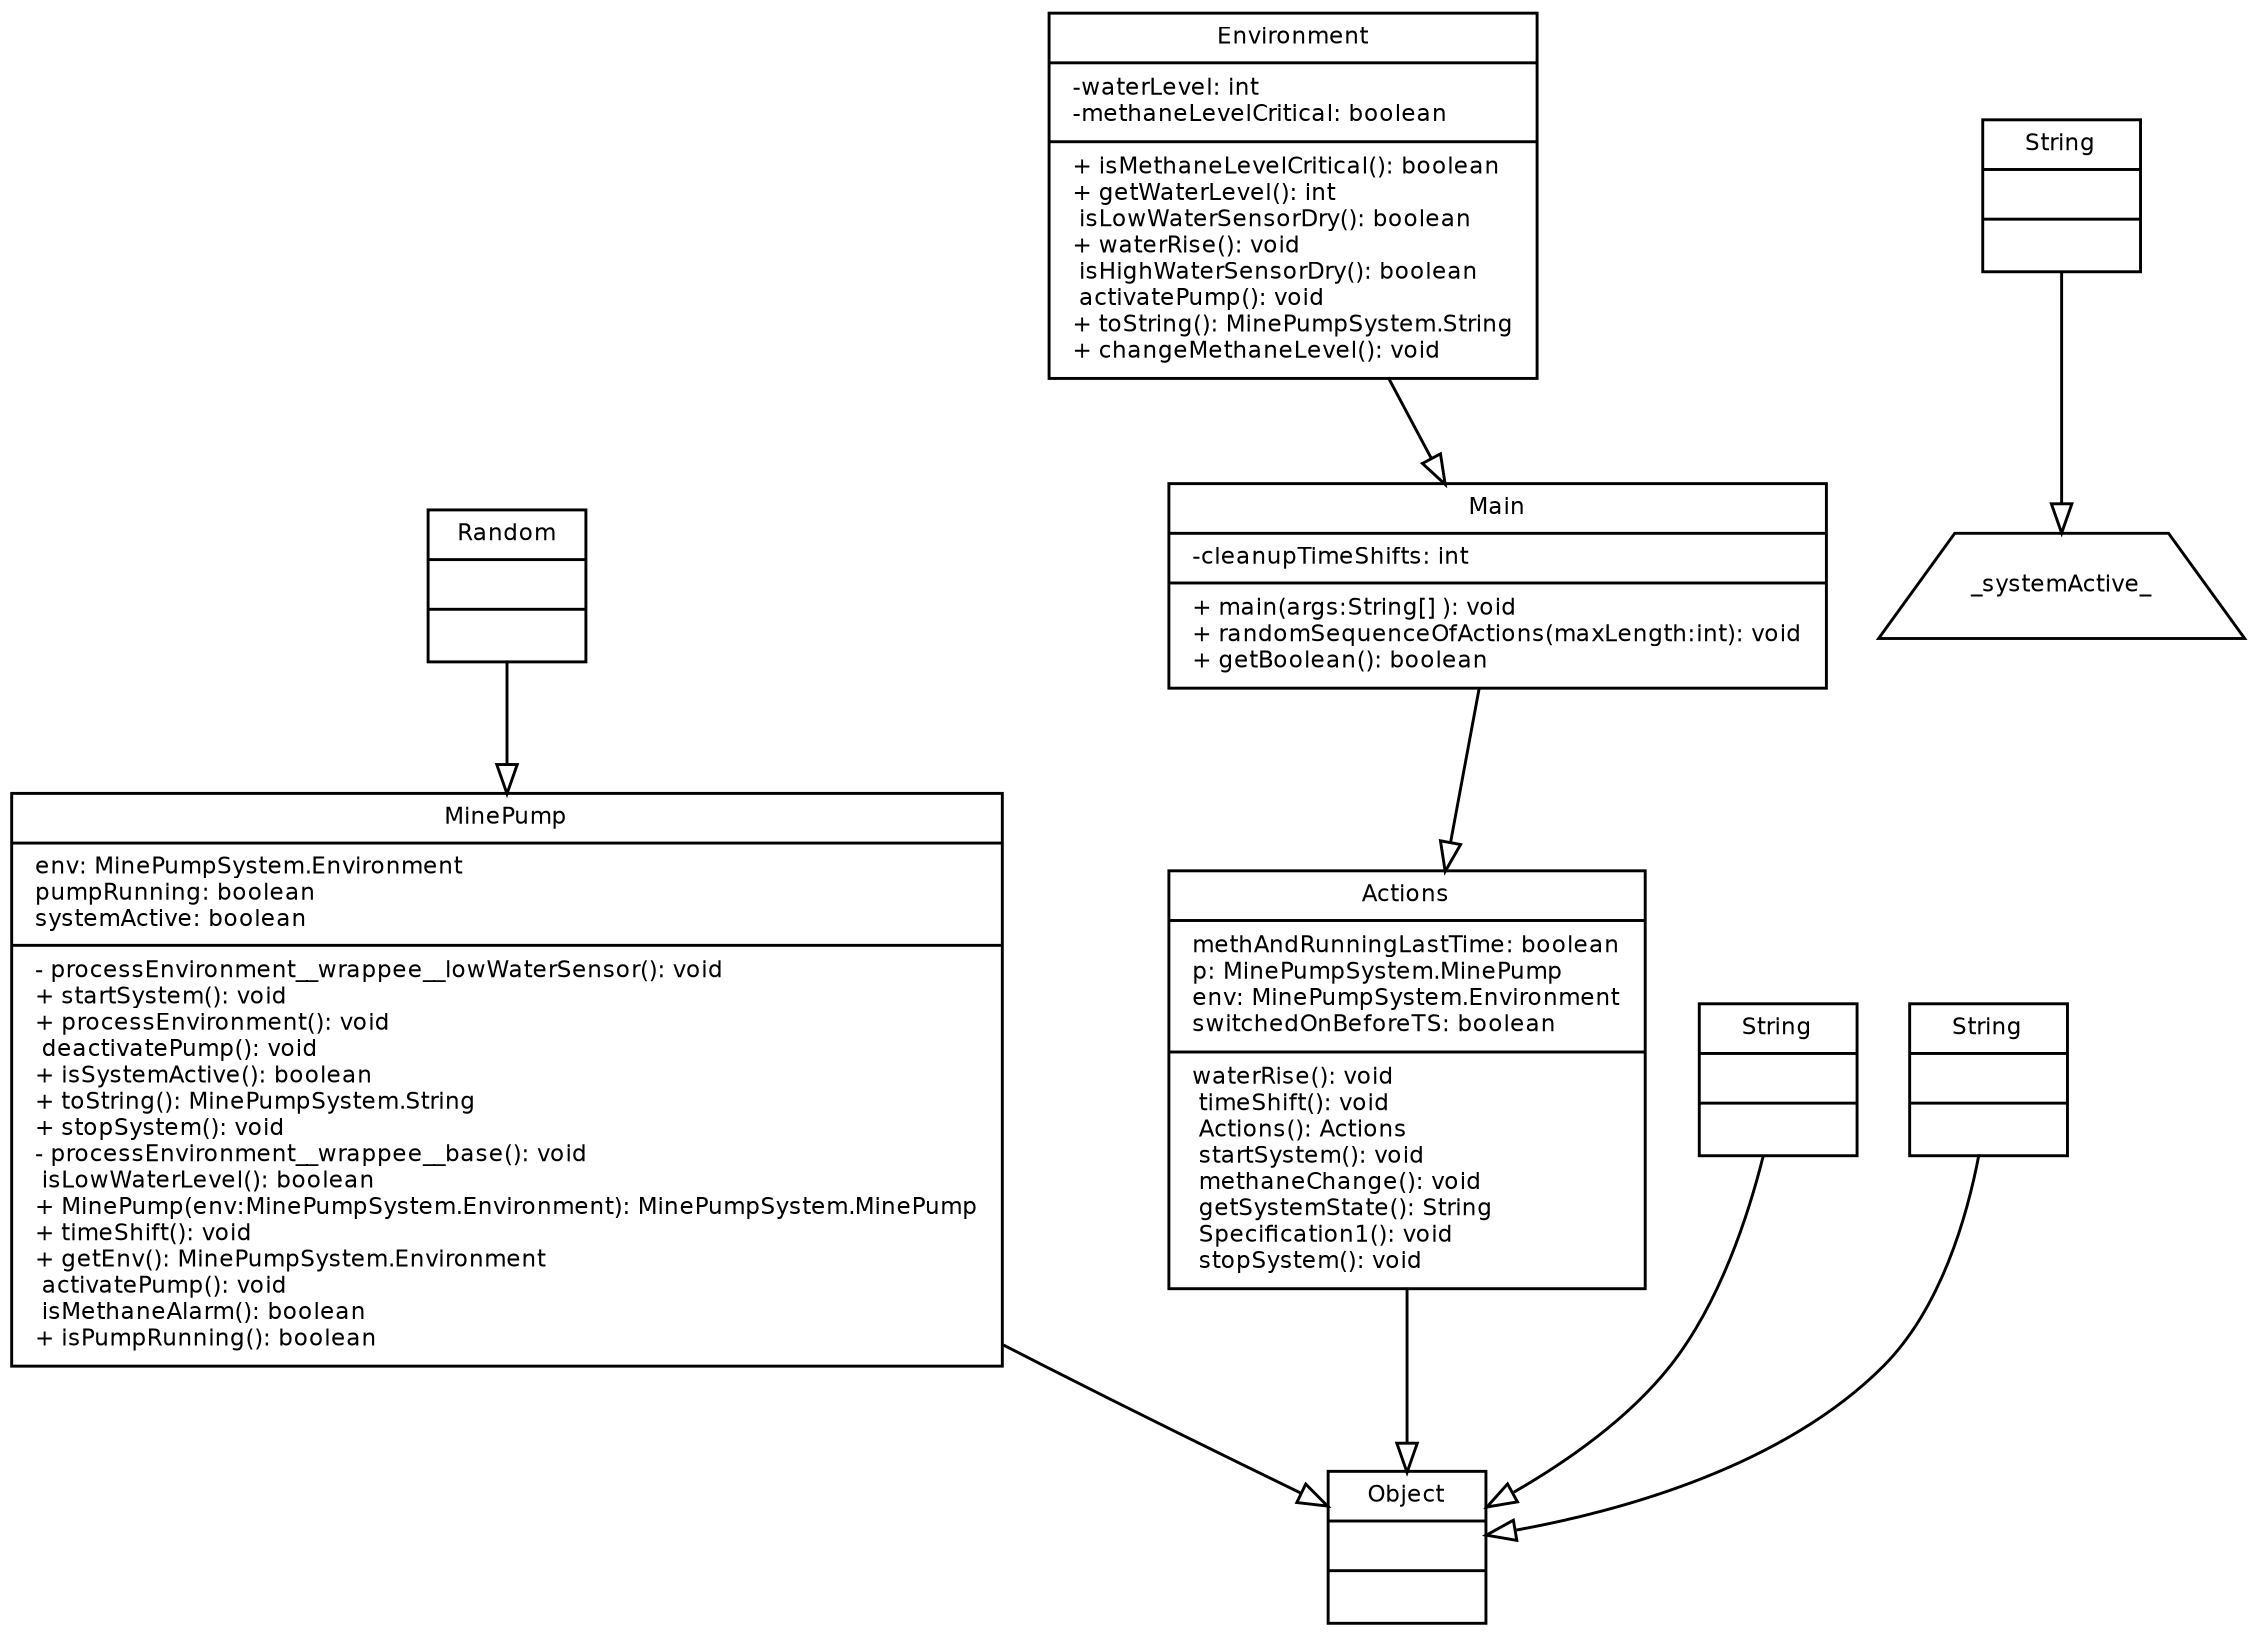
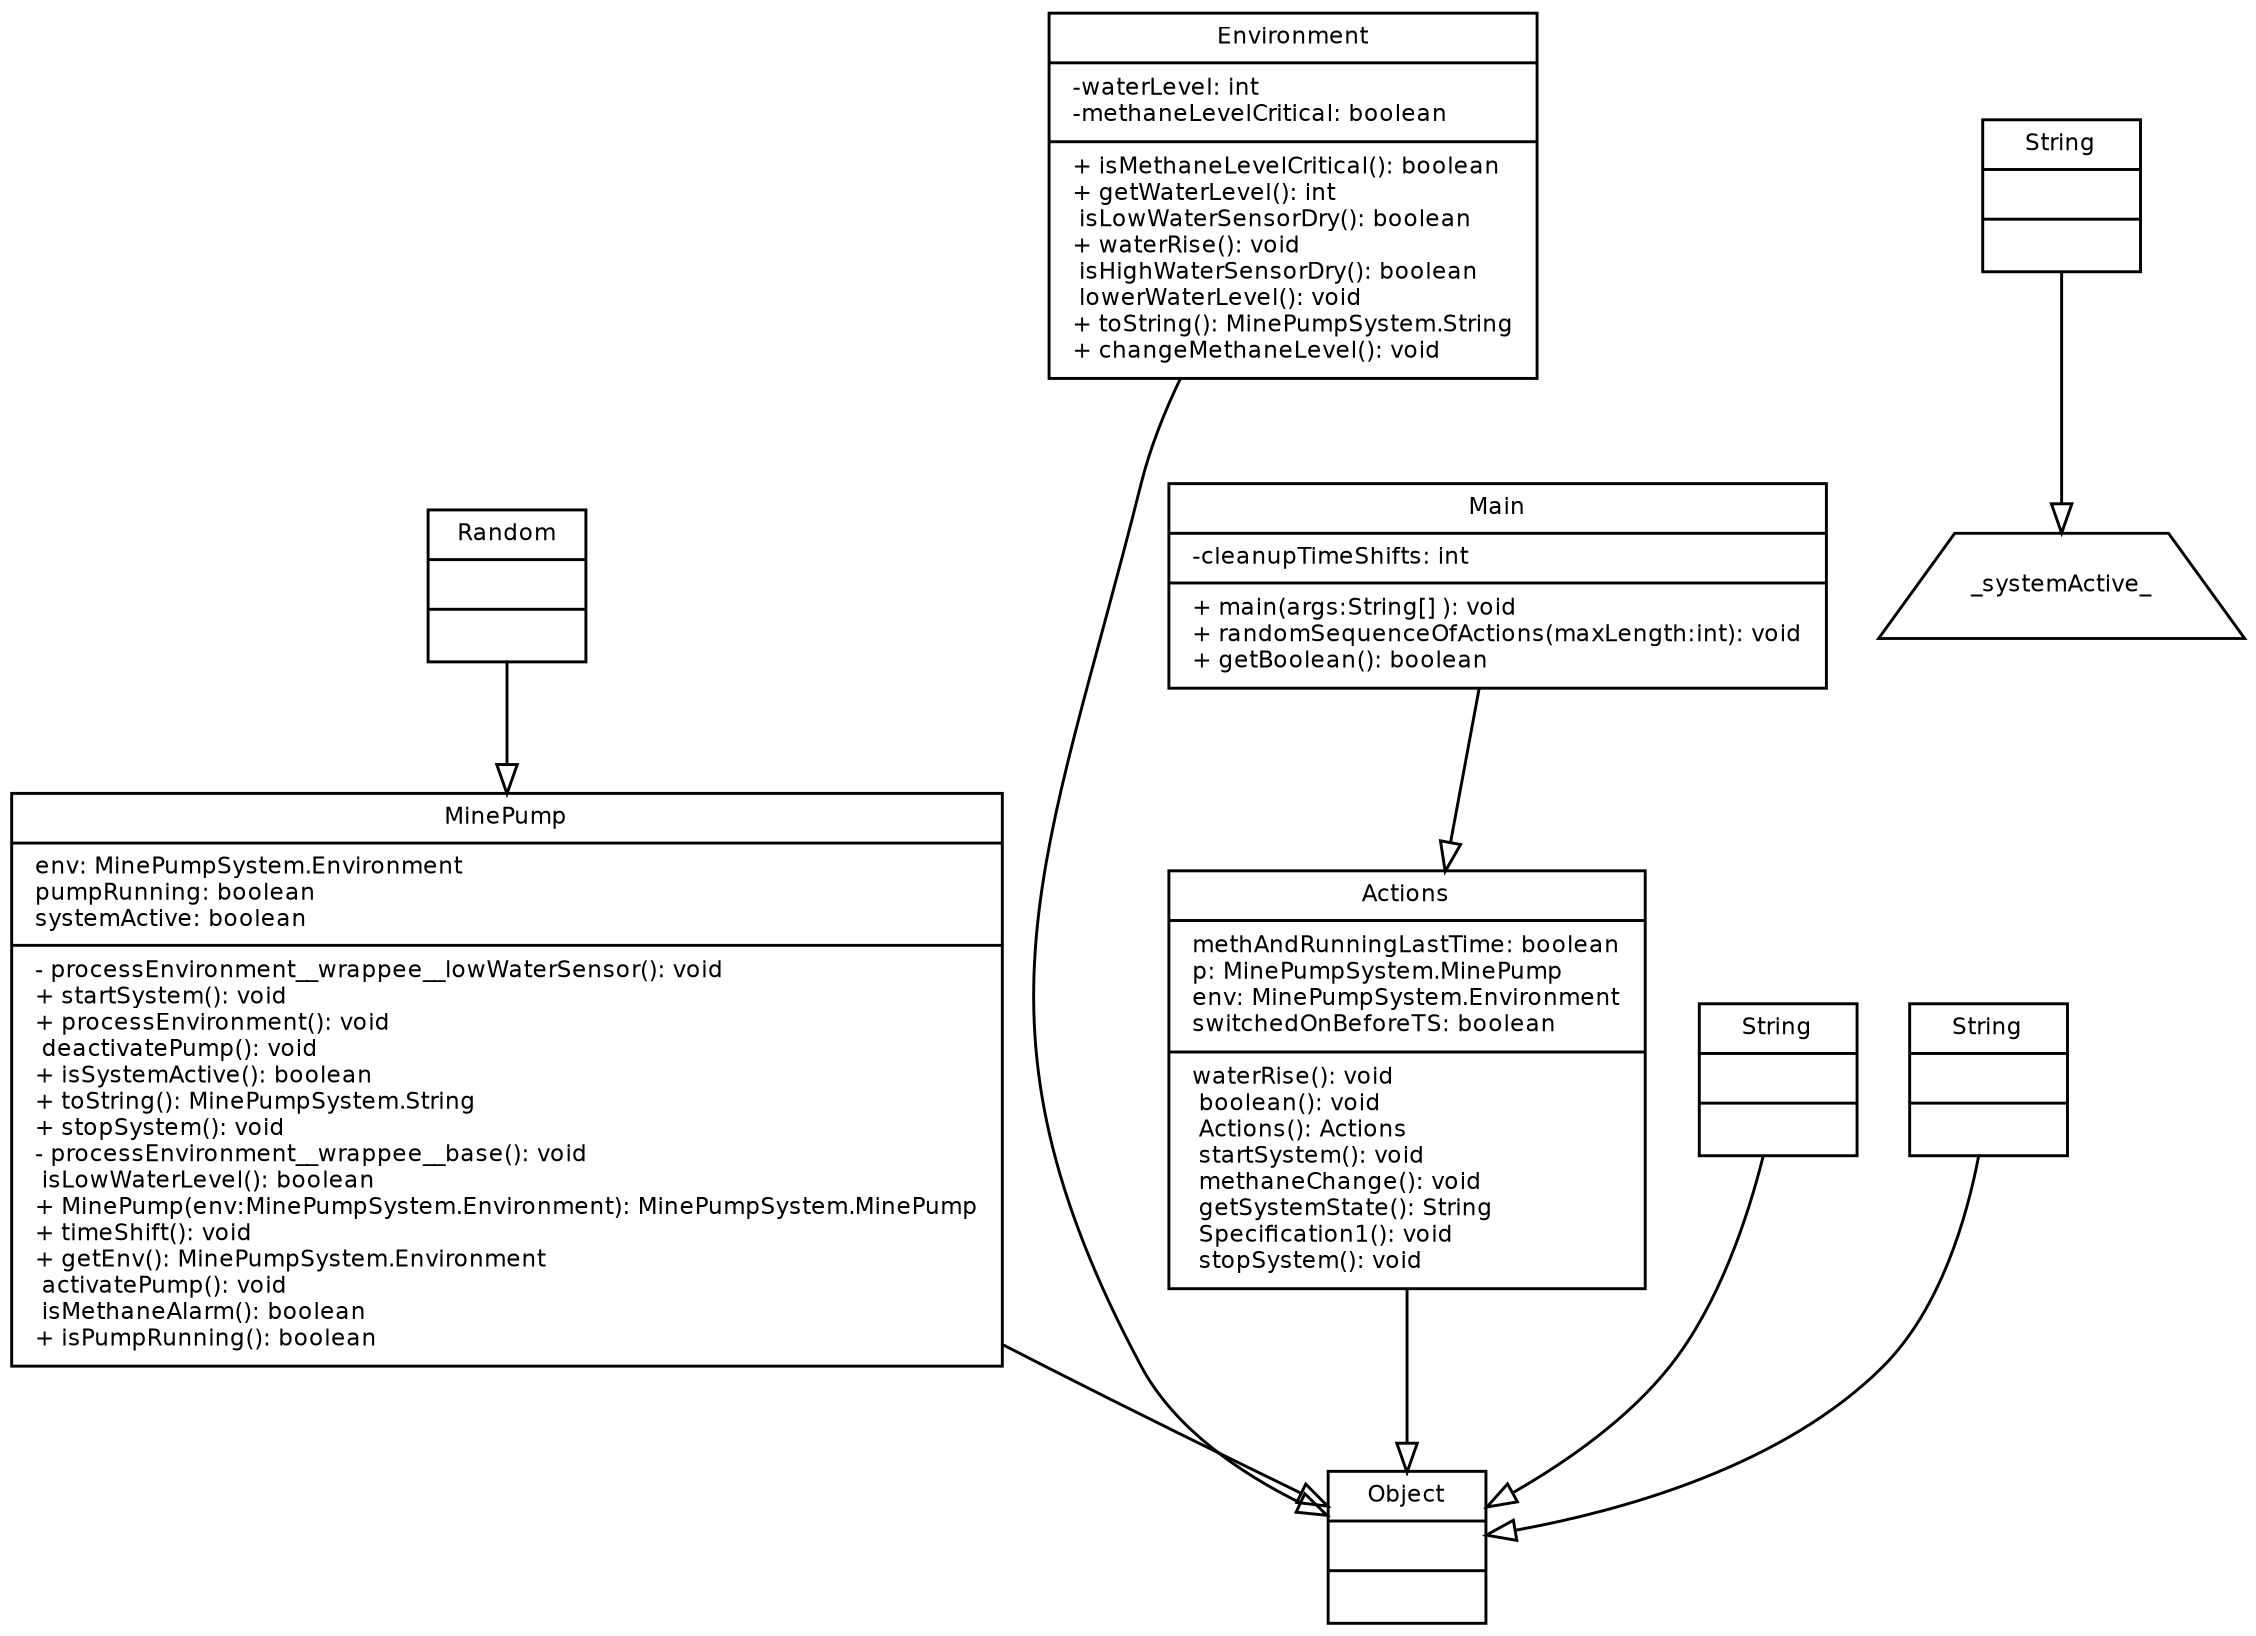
(1200, 298) -> (1219, 298)
(1410, 418) -> (1036, 978)
(1292, 1103) -> (1287, 1103)
